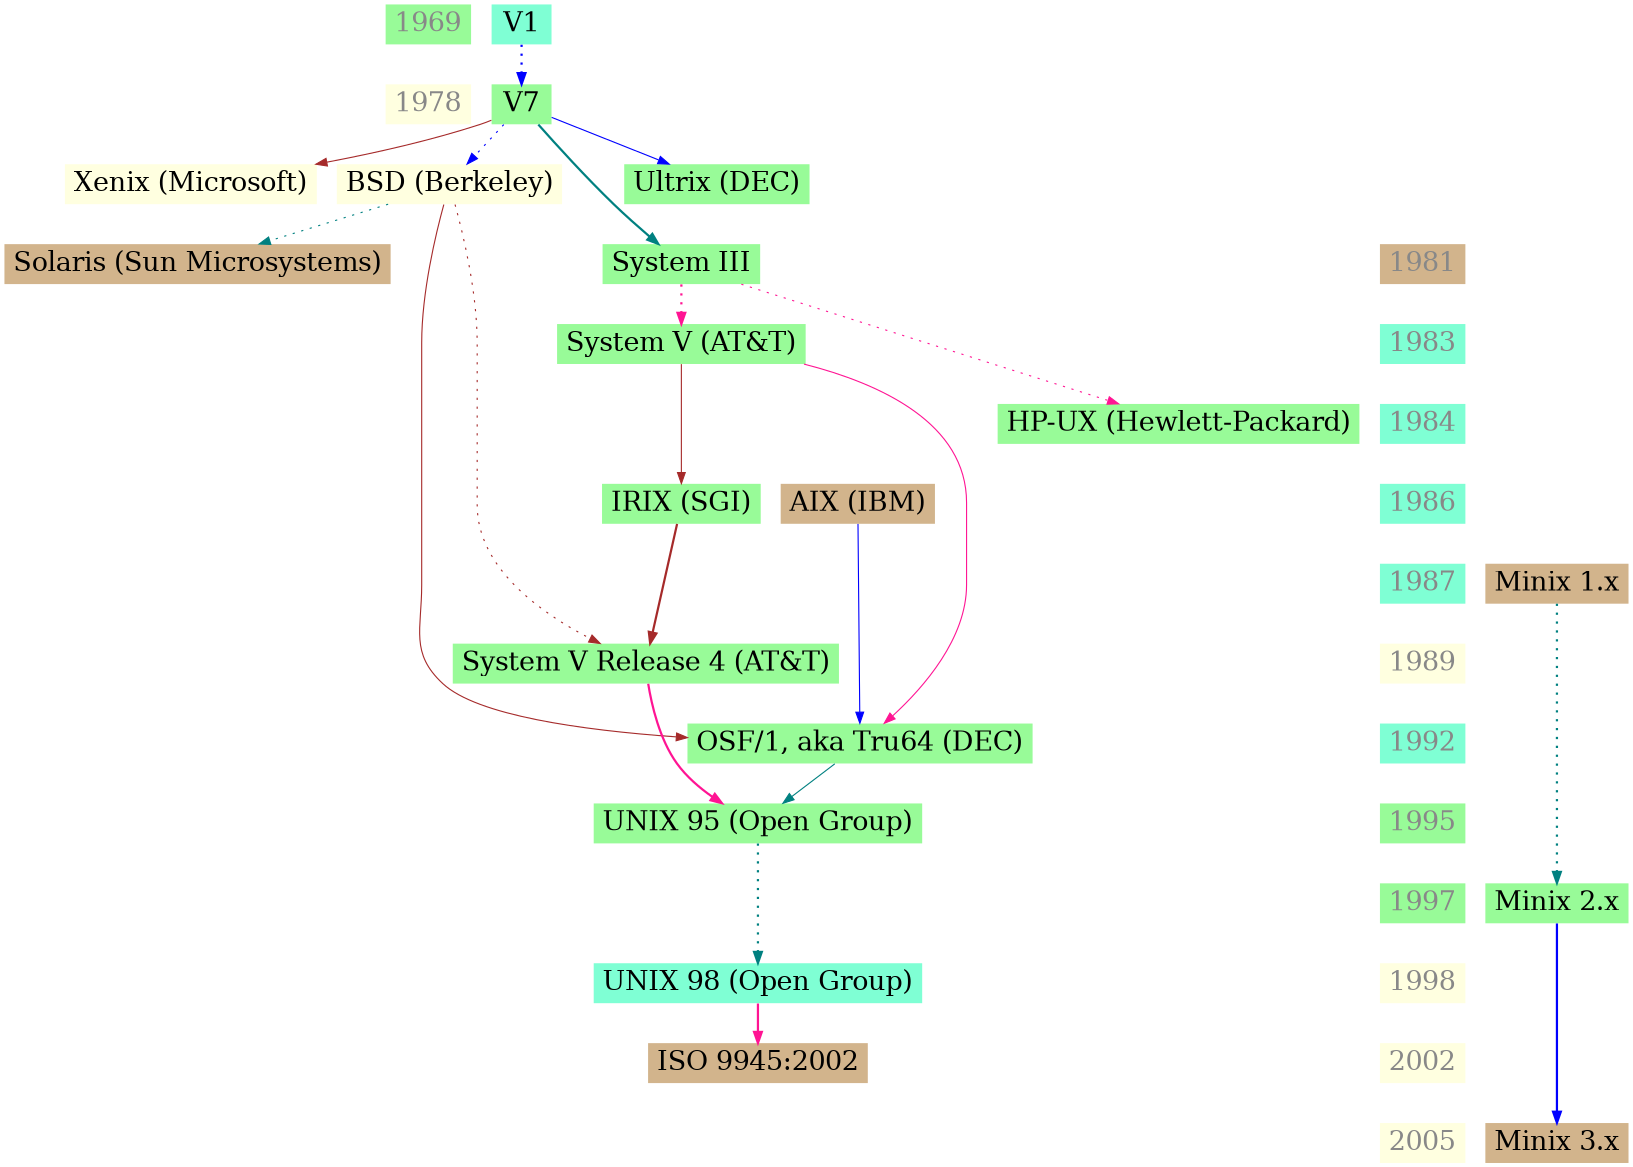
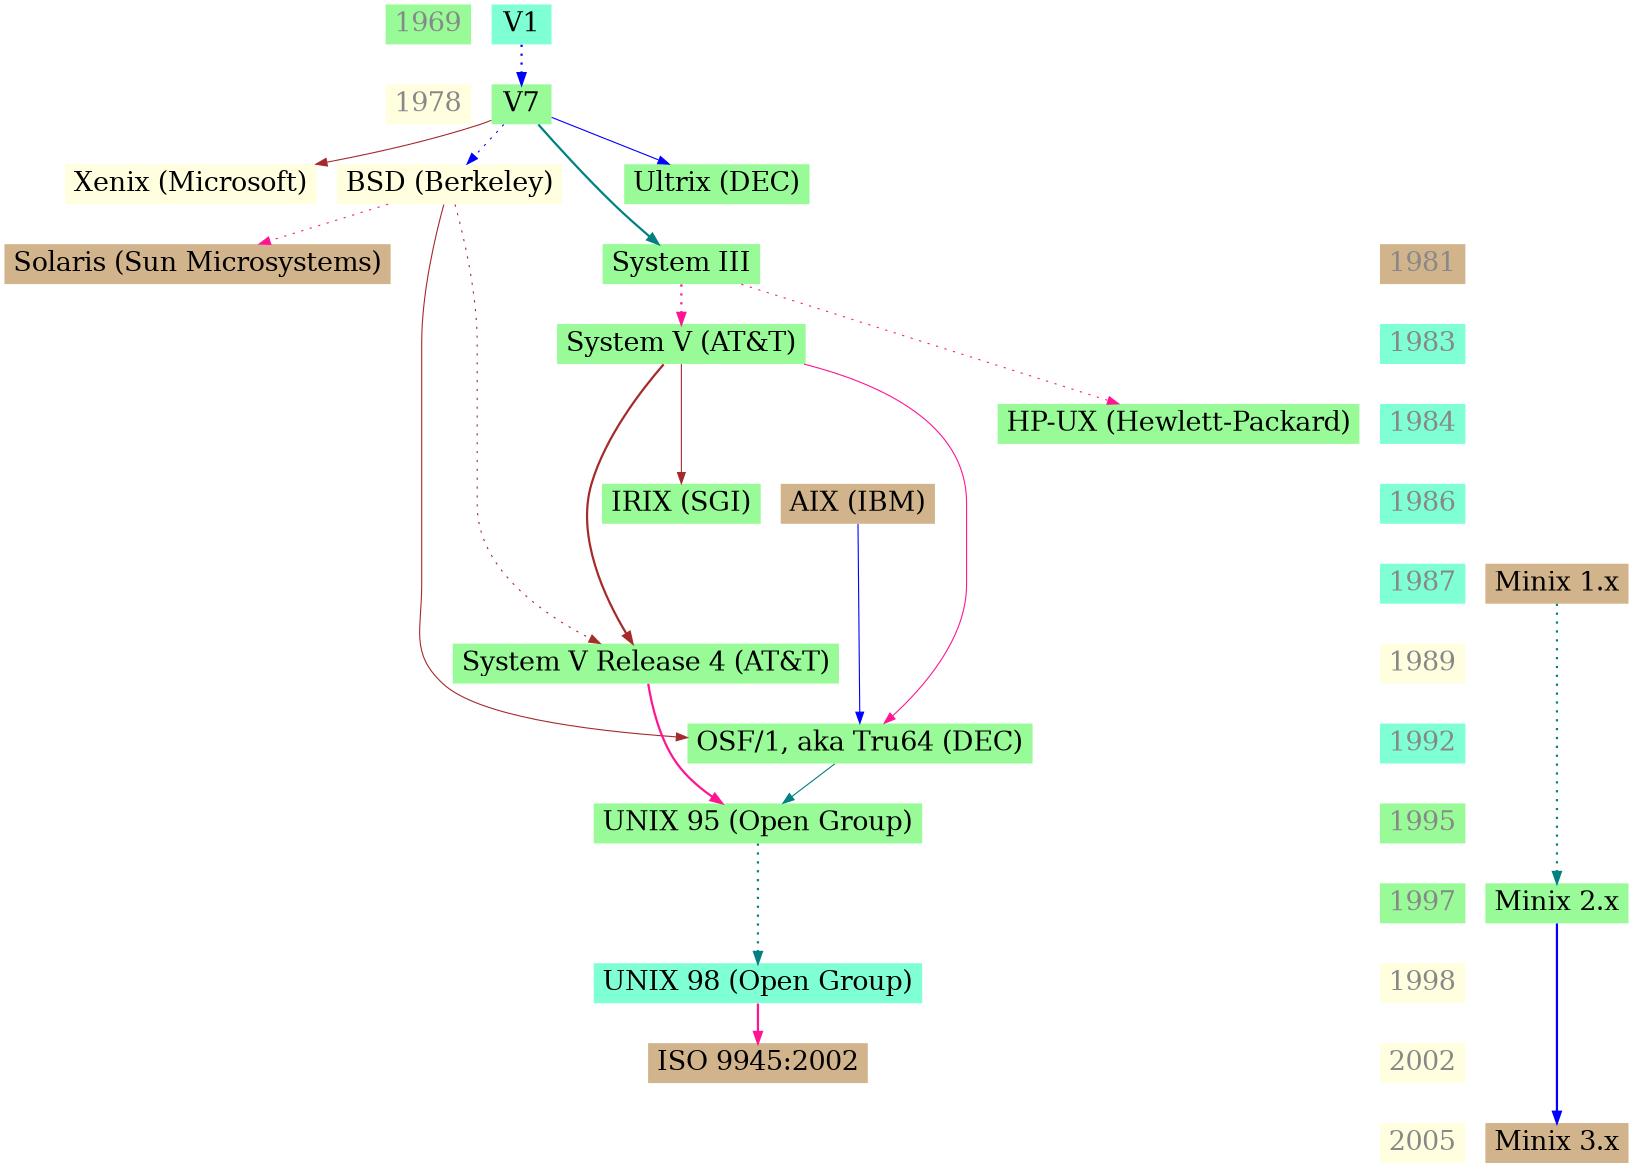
(329, 222) -> (329, 222)
(665, 578) -> (590, 492)
